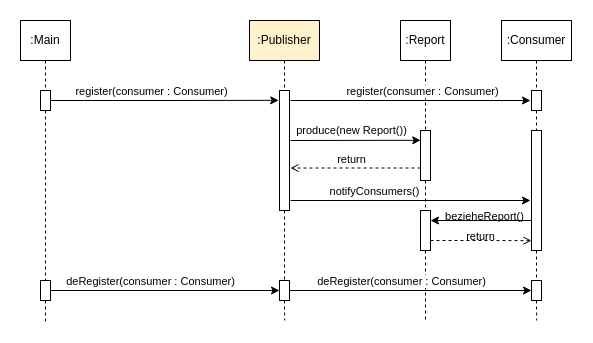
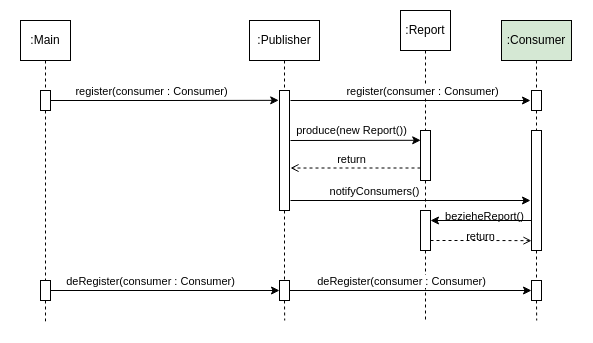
(285, 41) -> (285, 41)
(426, 41) -> (426, 31)
(537, 41) -> (537, 41)
